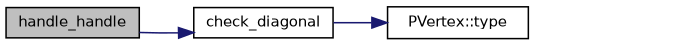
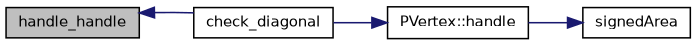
(458, 23) -> (458, 23)
none -> (637, 23)
(159, 33) -> (174, 13)
